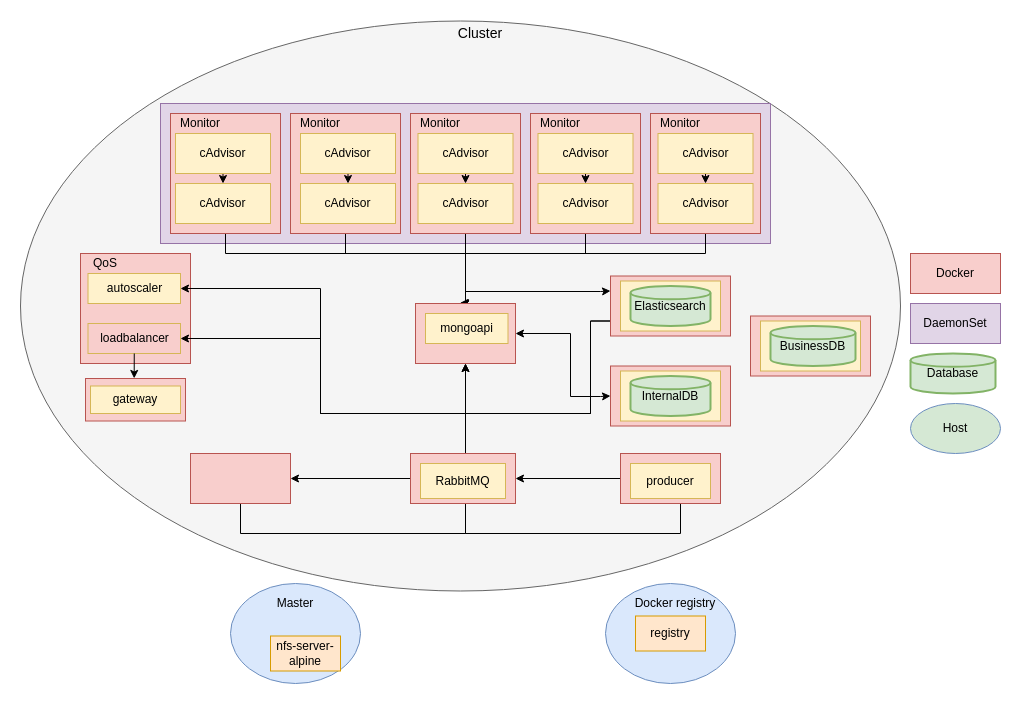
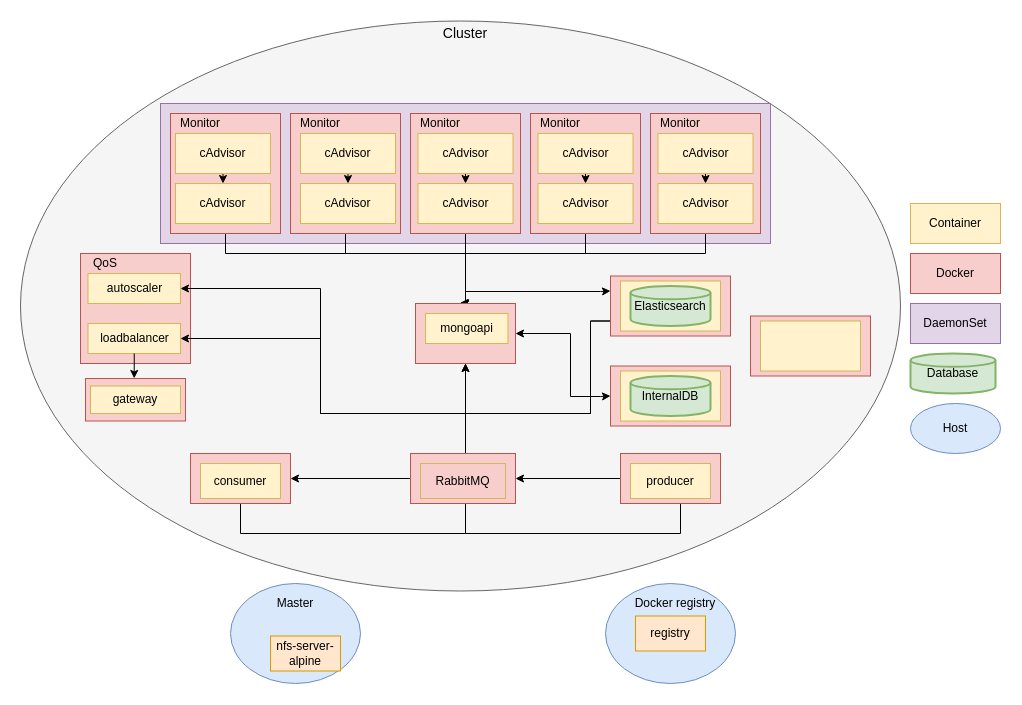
(481, 34) -> (466, 34)
none -> (956, 224)
(134, 339) -> (134, 339)
(813, 346) -> none
(956, 429) -> (956, 429)
none -> (241, 481)
(463, 481) -> (463, 481)
